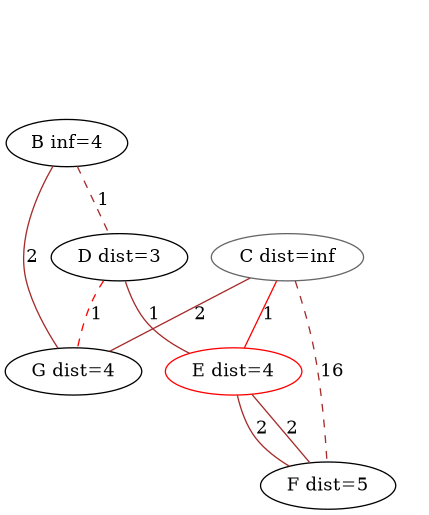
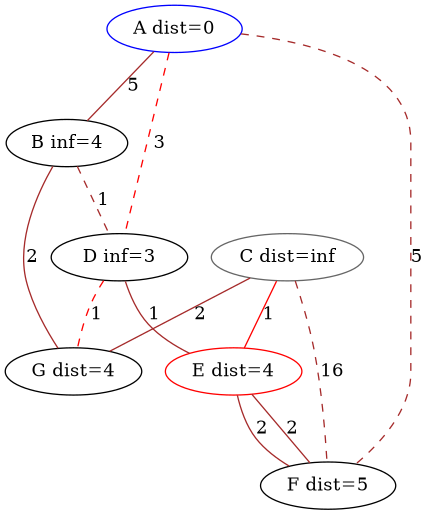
none -> (175, 29)
(119, 257) -> (119, 257)
